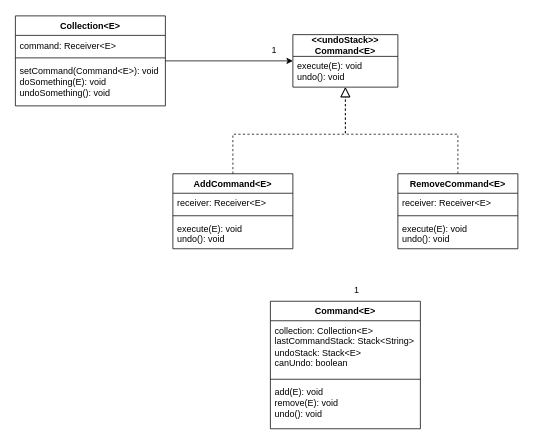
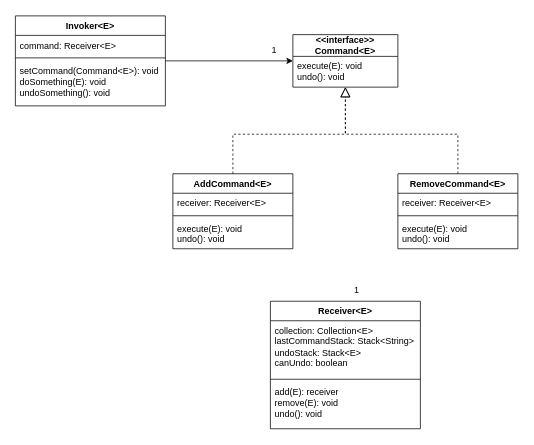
(90, 27) -> (90, 27)
(345, 45) -> (345, 45)
(345, 312) -> (345, 312)
(309, 404) -> (312, 404)
